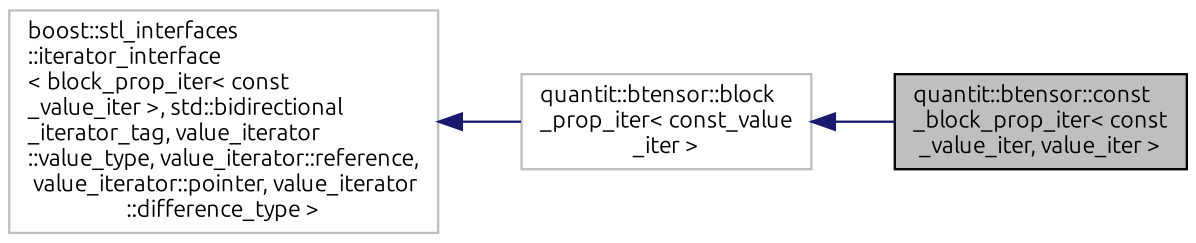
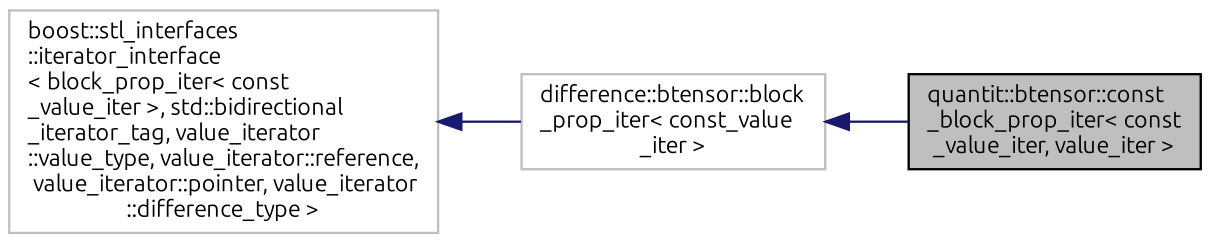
(666, 122) -> (673, 122)
